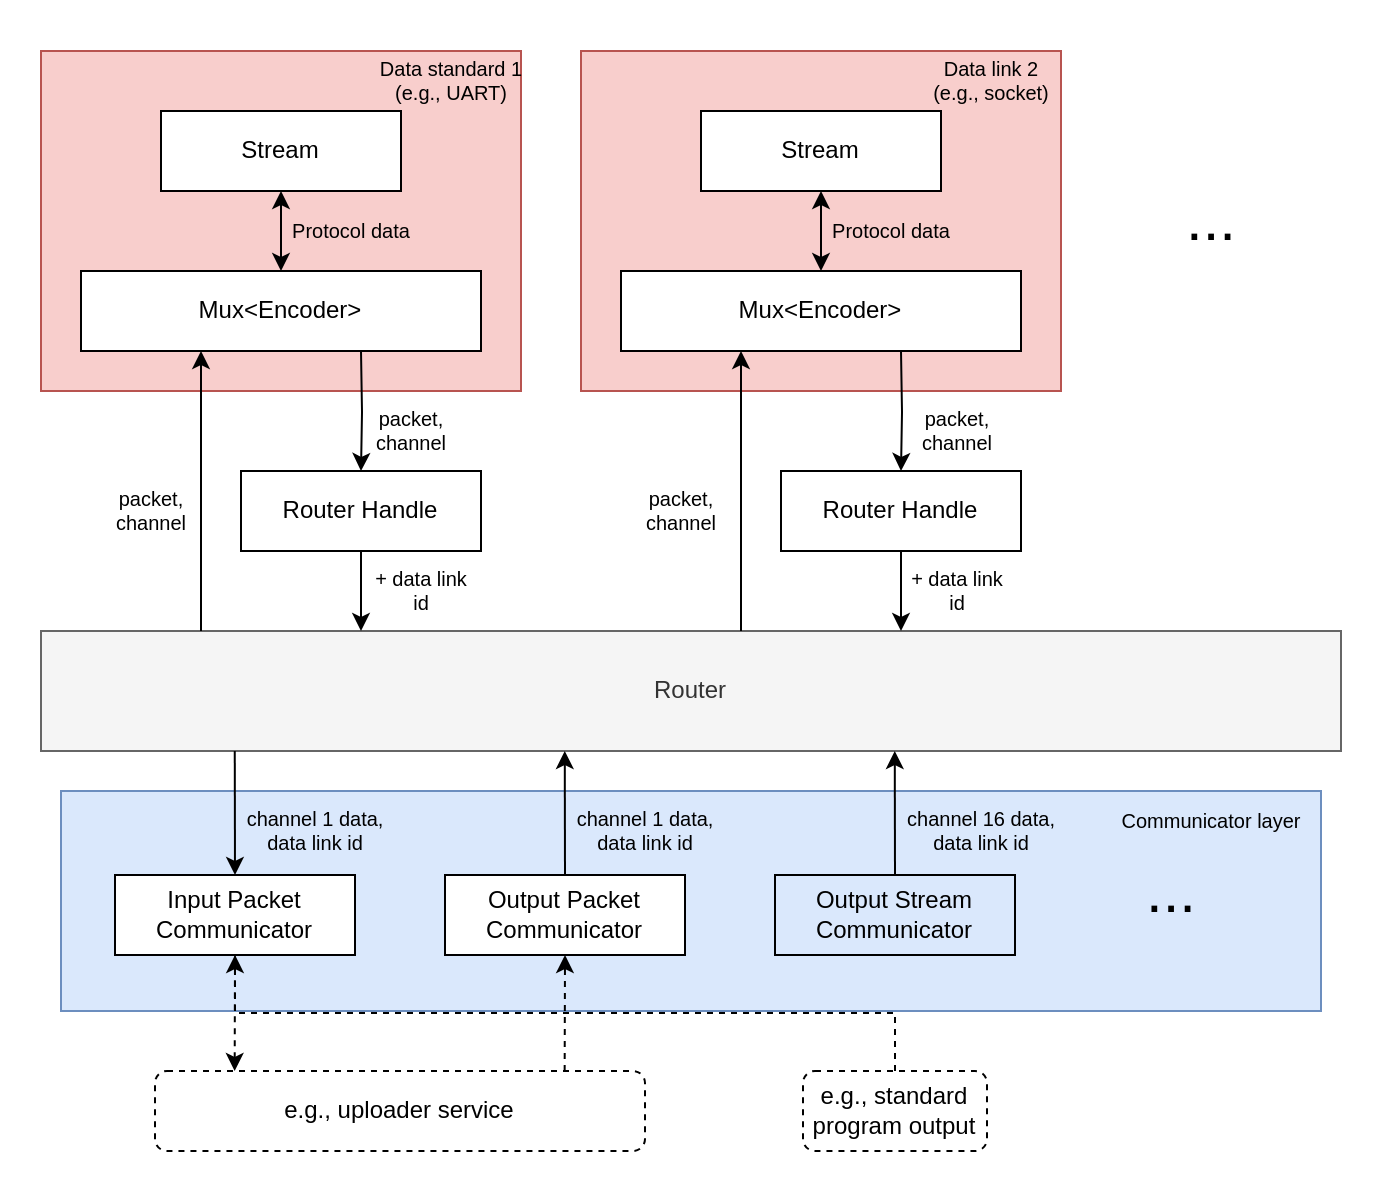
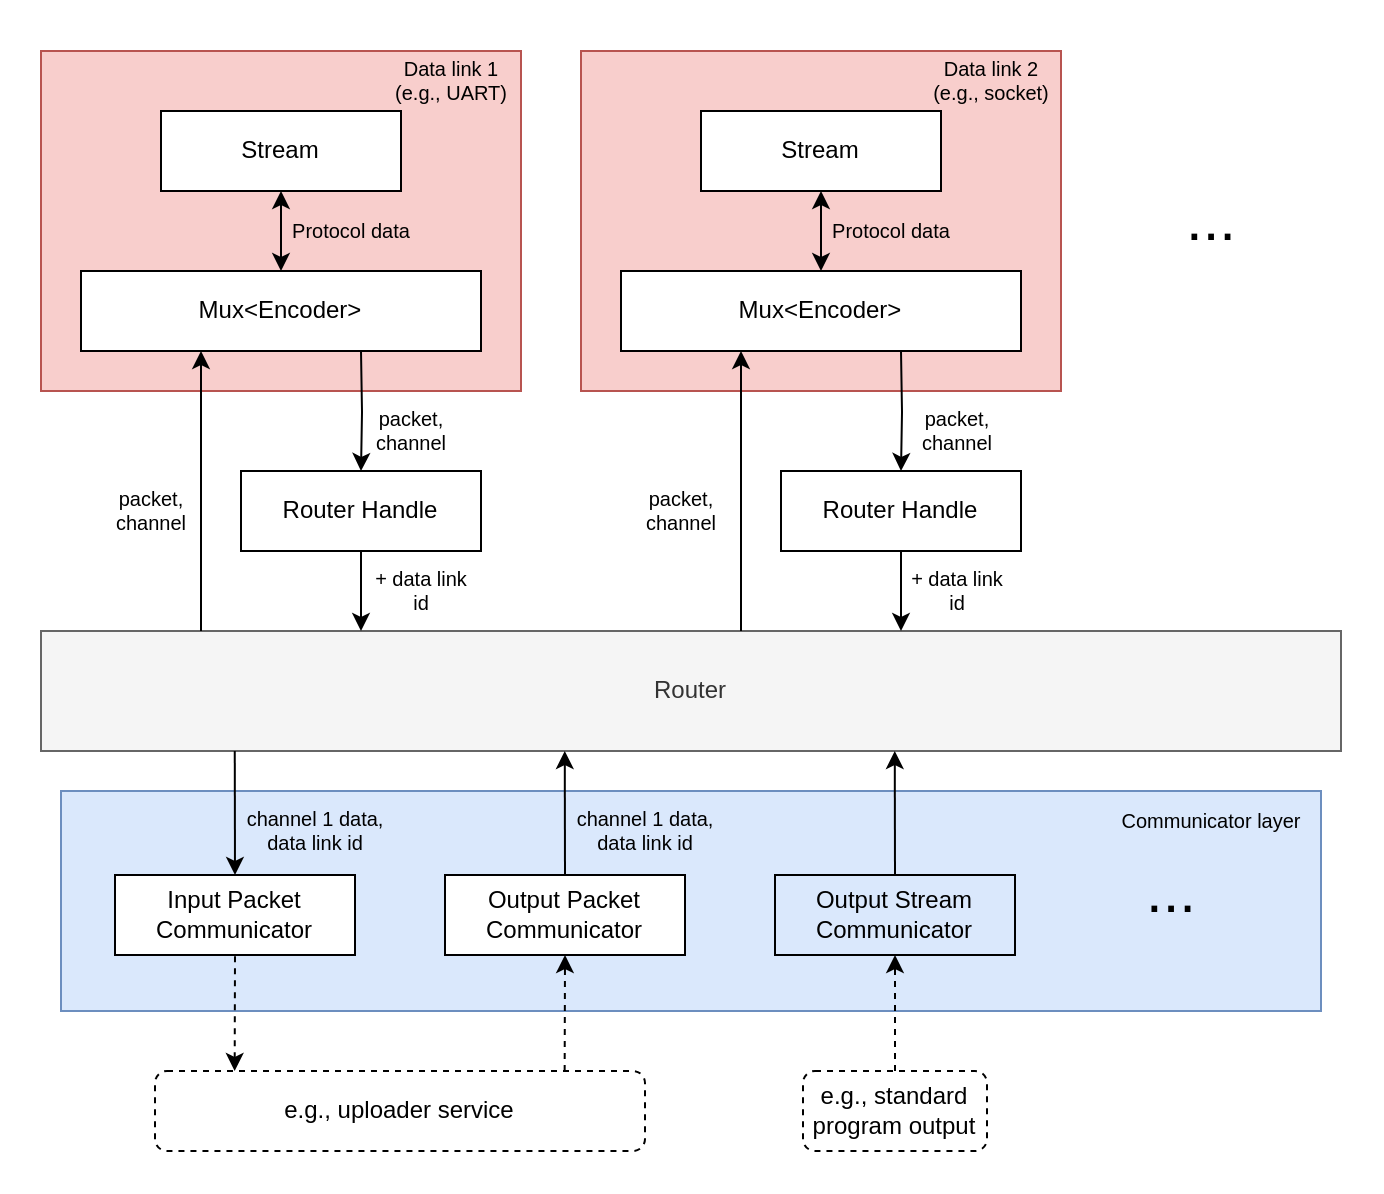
(452, 81) -> (452, 81)
(981, 831) -> none
(731, 1013) -> (895, 991)
